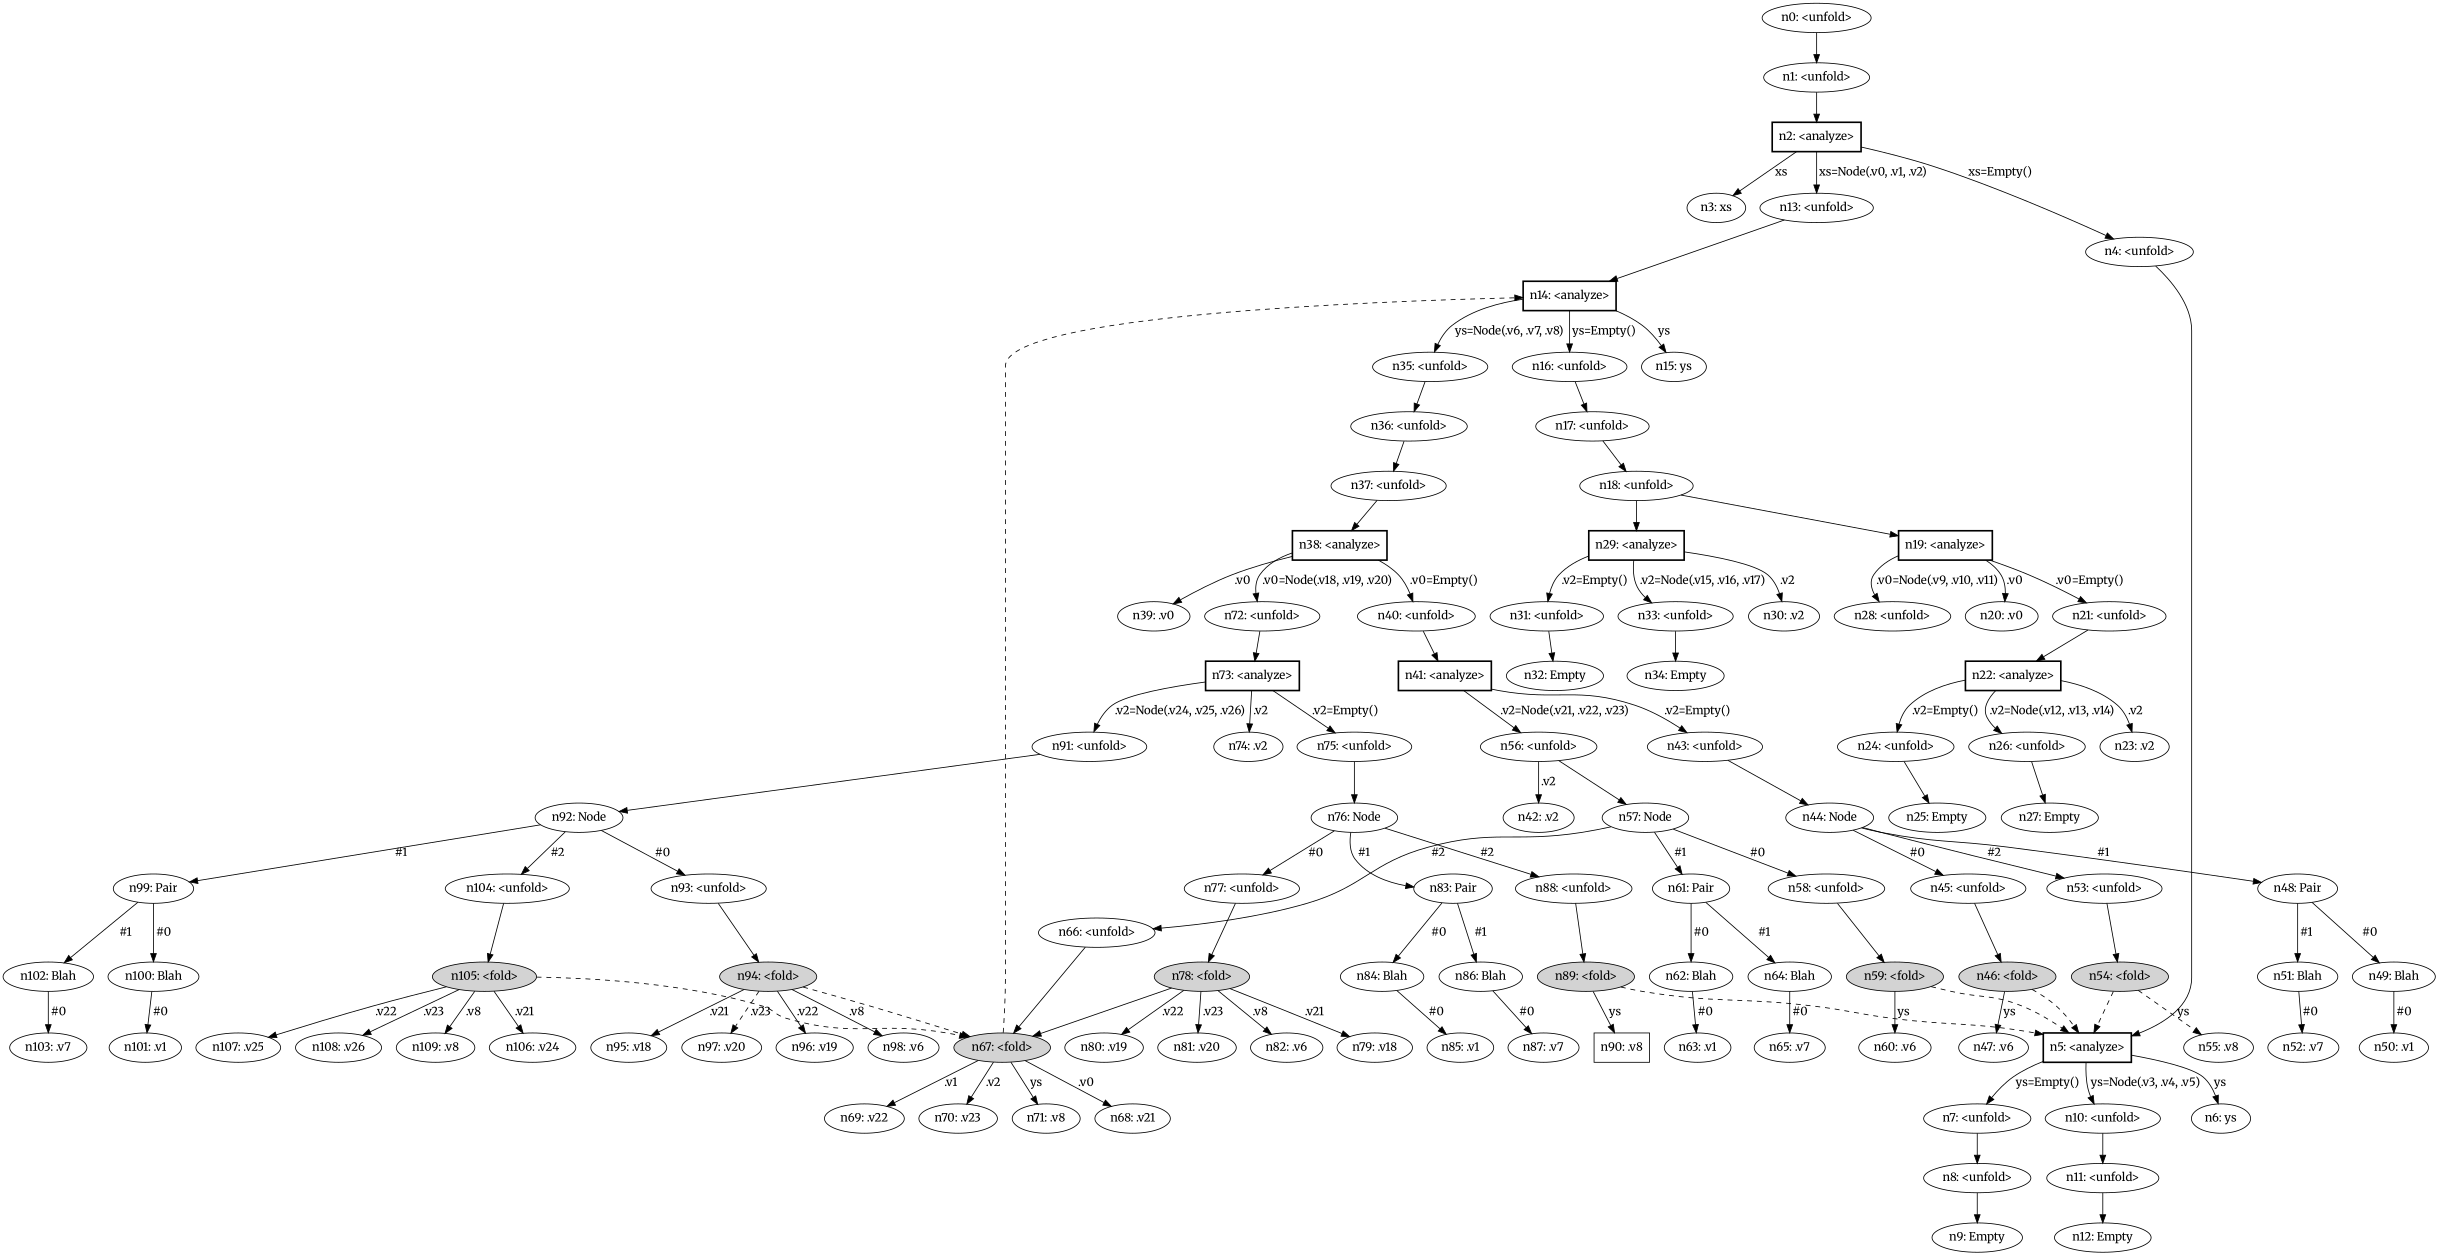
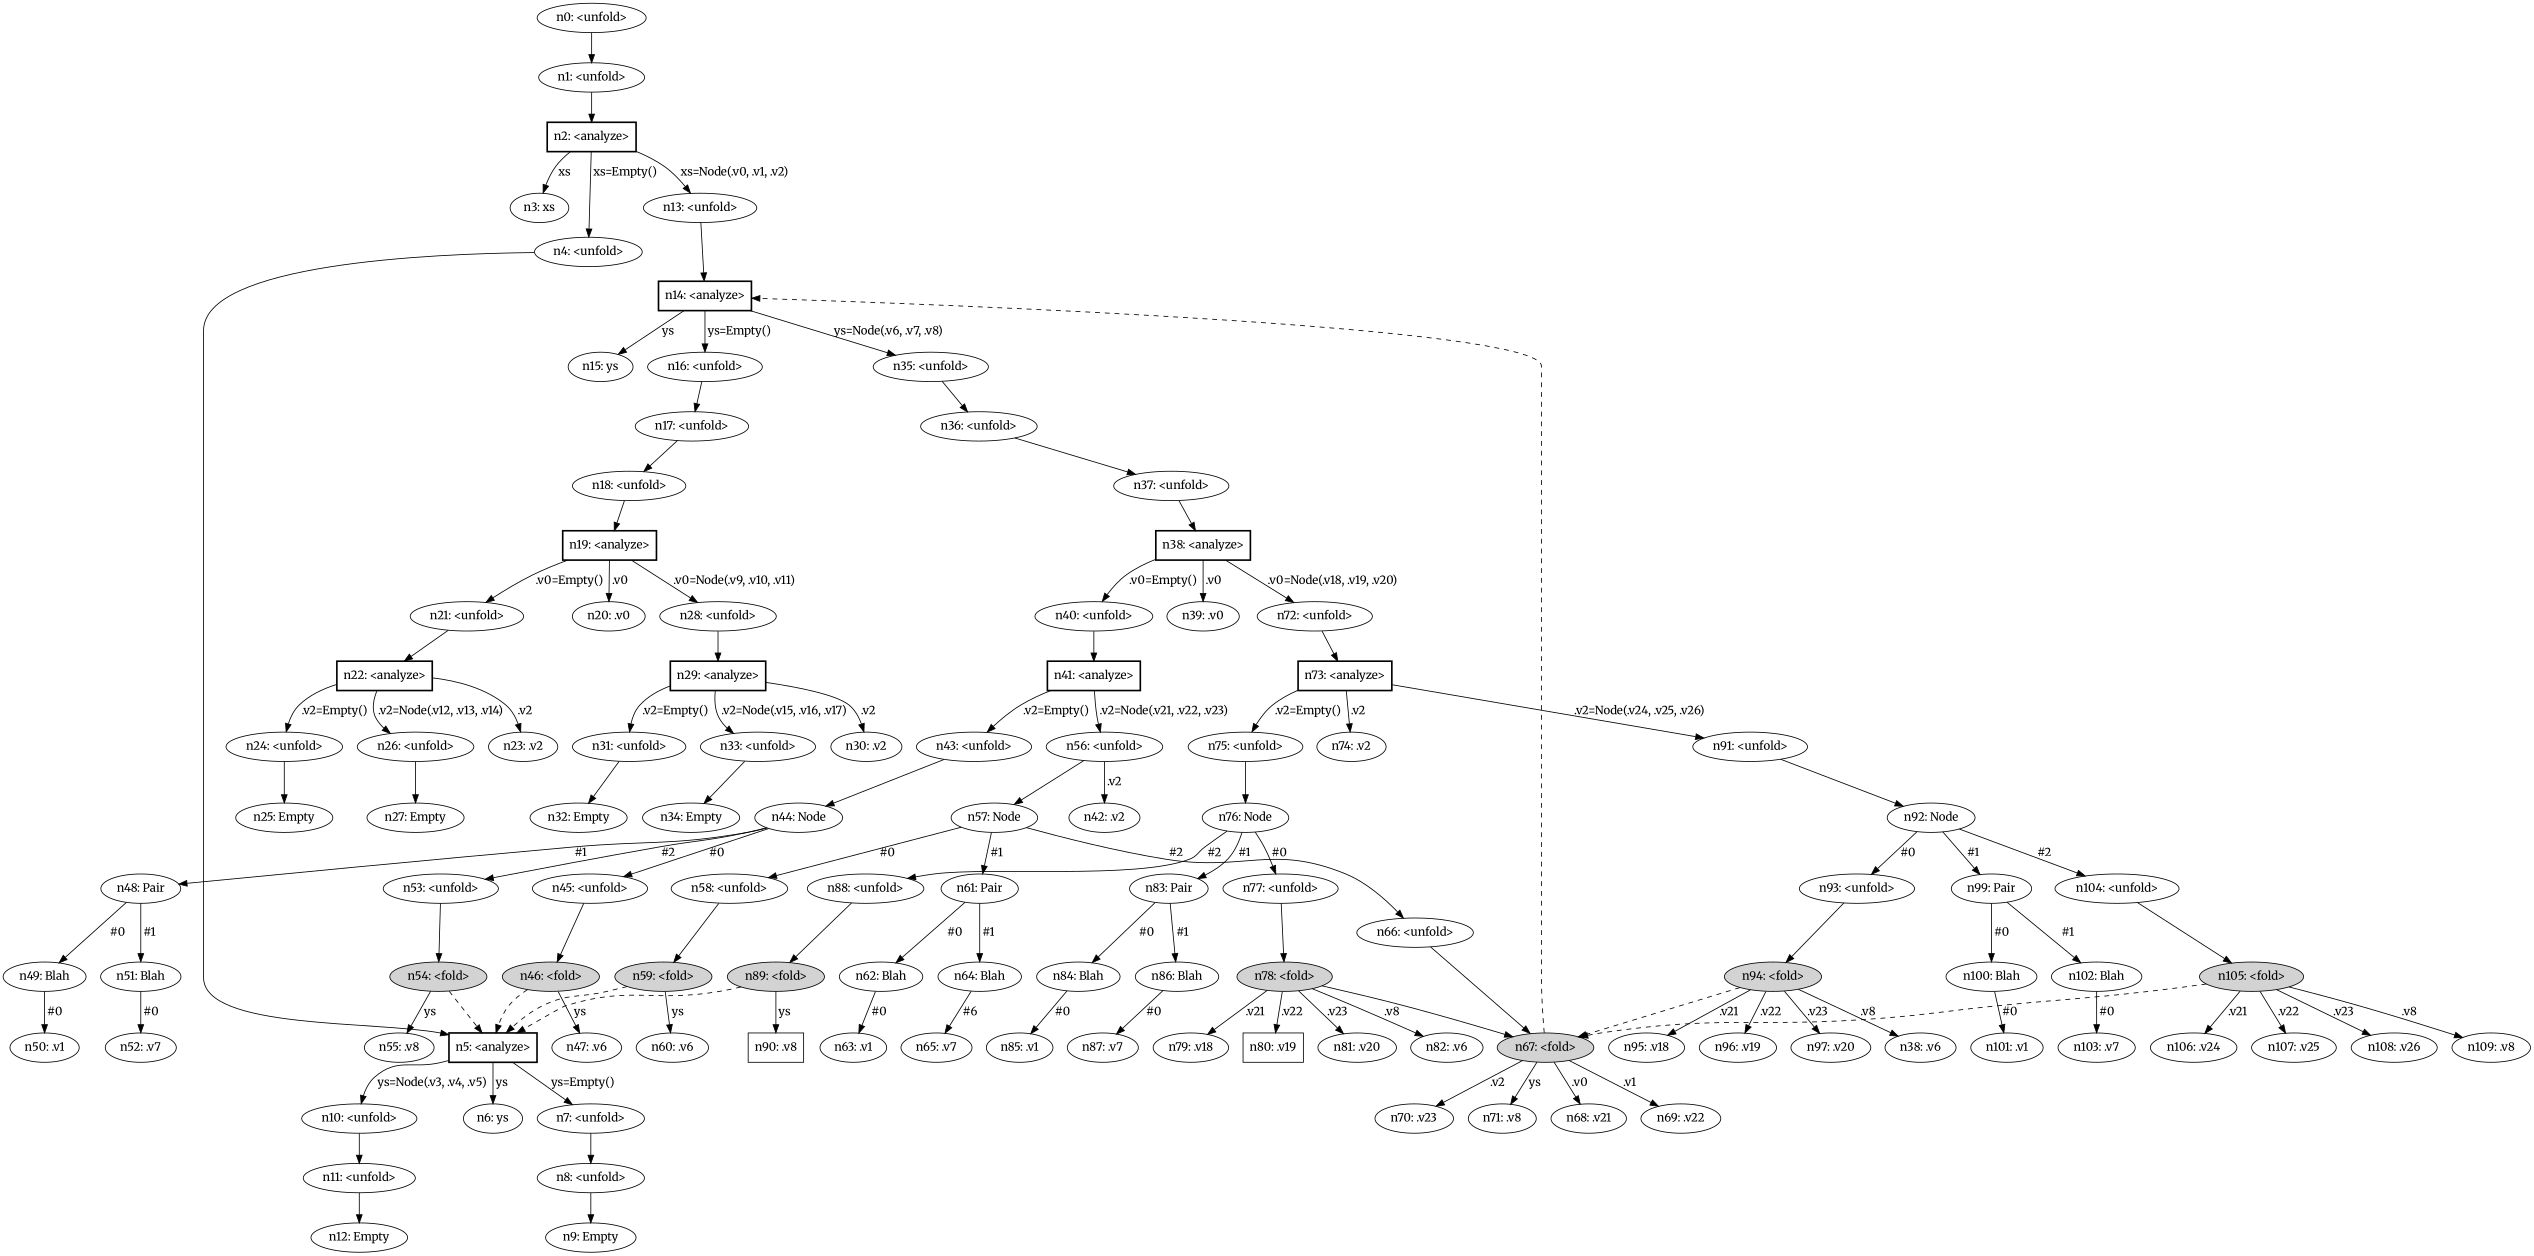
(1636, 512) -> (718, 642)
(747, 1009) -> (1799, 1009)
(2166, 1010) -> (421, 1009)
(1800, 1012) -> (970, 1012)
(903, 1048) -> (1921, 1048)
(1104, 1048) -> (1273, 1048)
